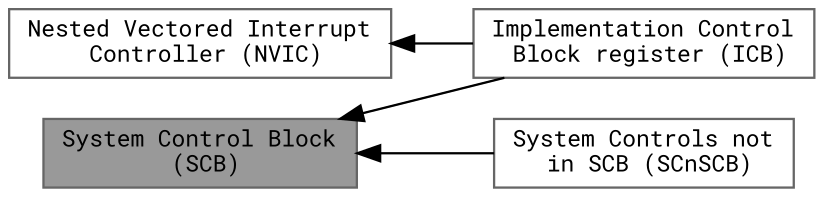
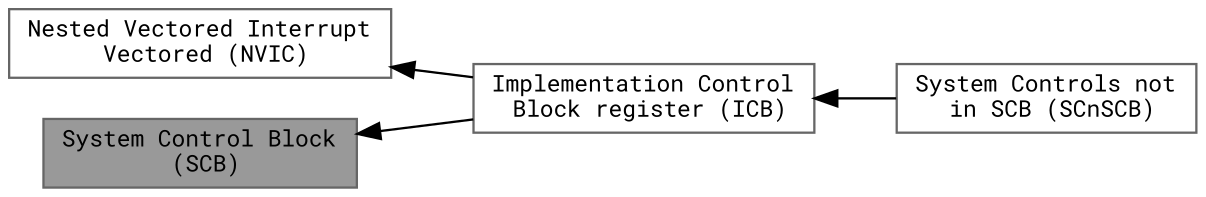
(200, 43) -> (200, 43)
(437, 153) -> (867, 98)
